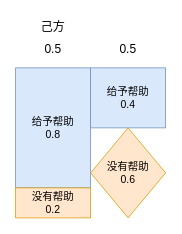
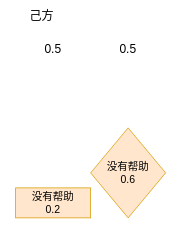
(53, 27) -> (42, 15)
(128, 98) -> none
(53, 128) -> none
